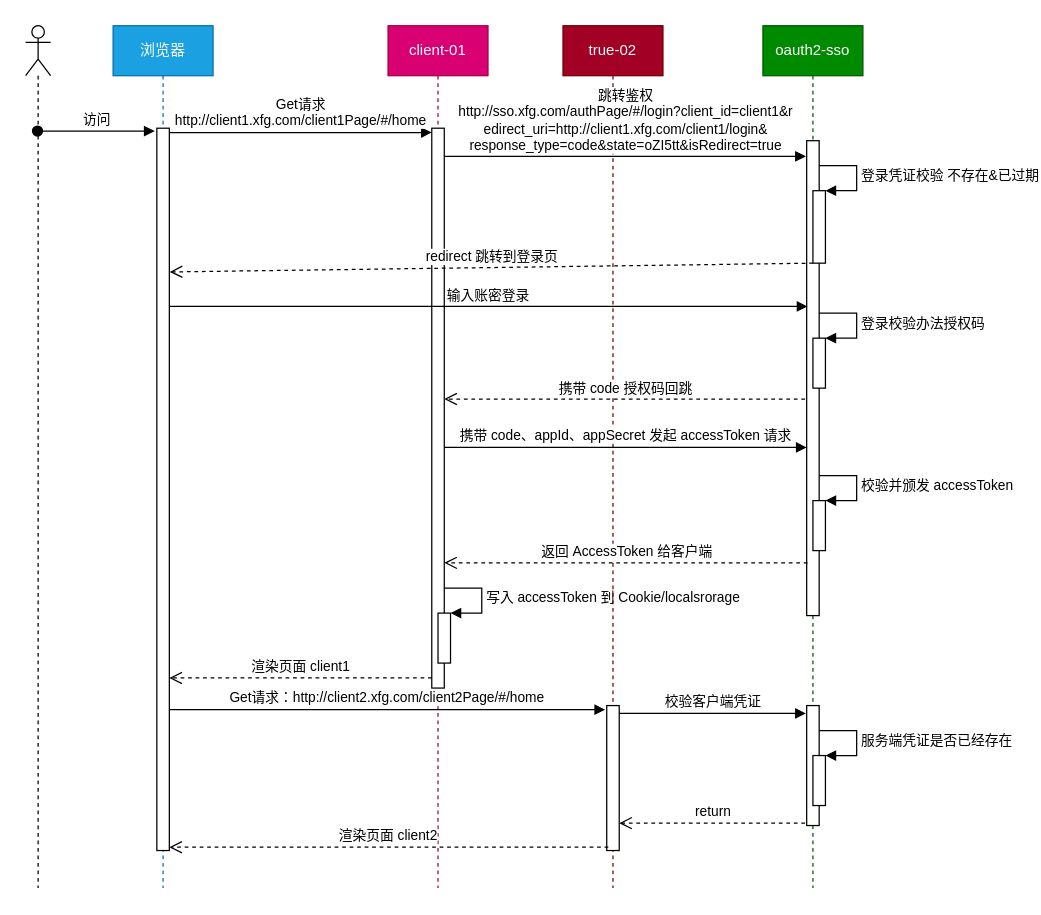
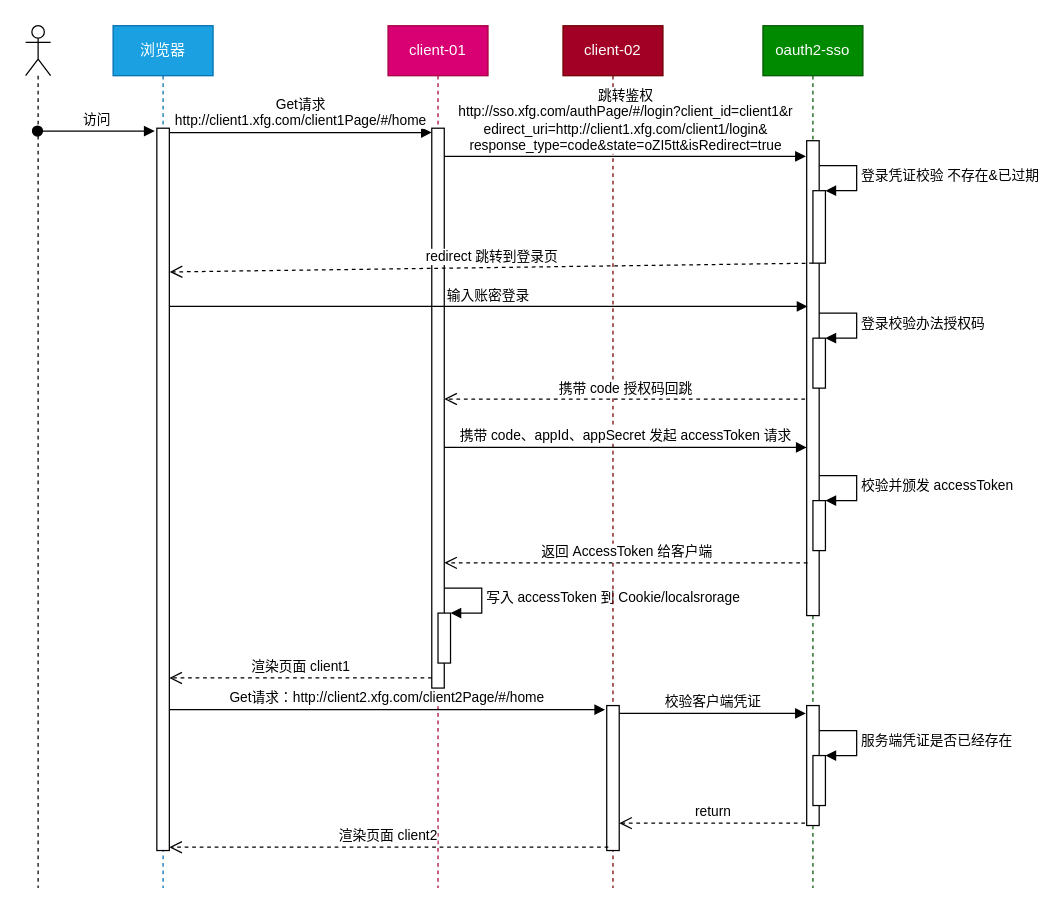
(613, 51) -> (613, 51)
